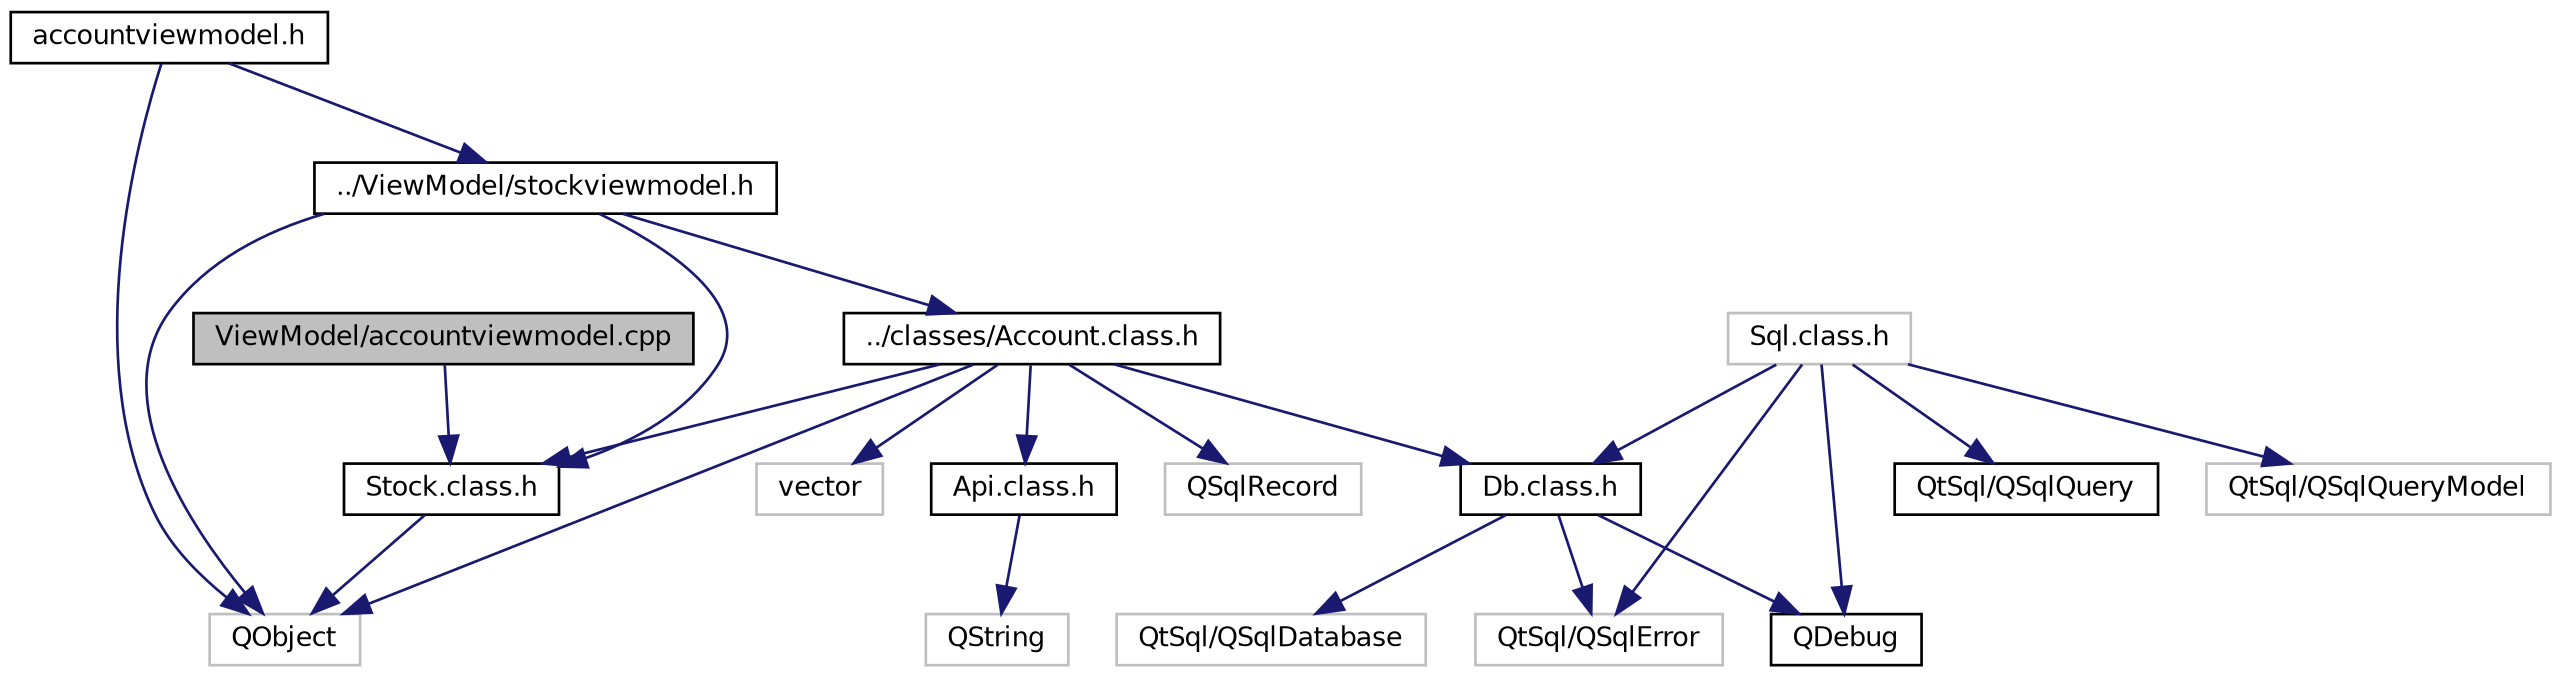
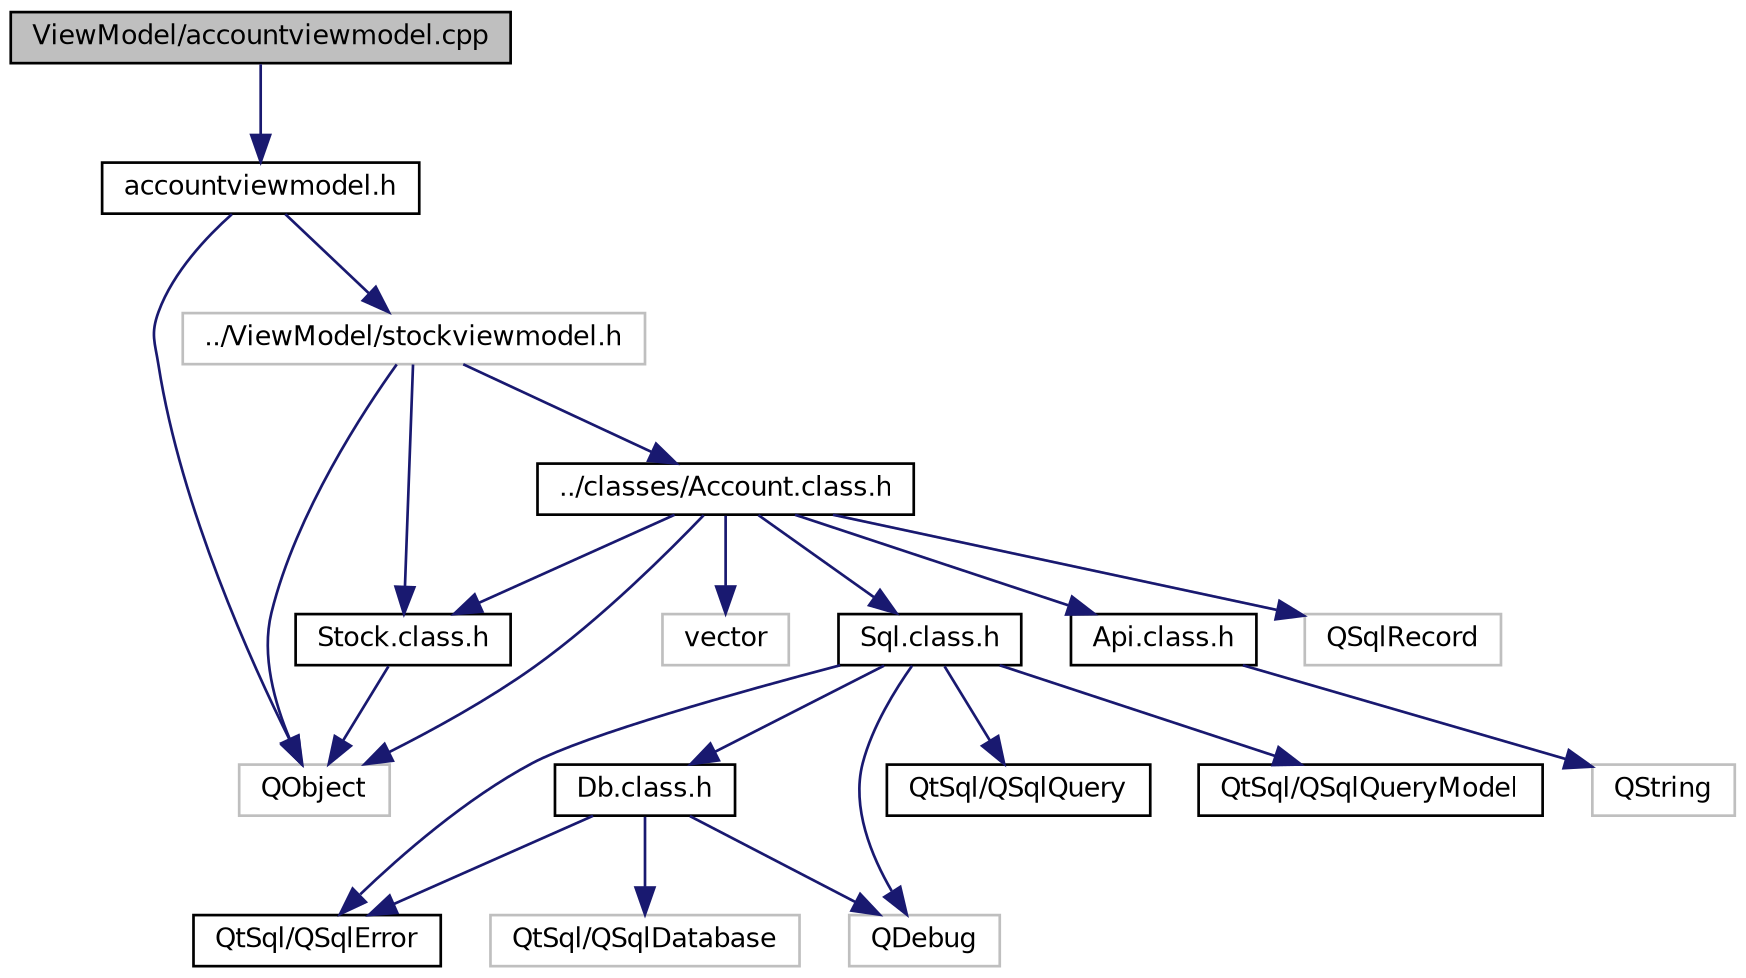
(546, 188) -> (414, 339)
(1819, 339) -> (930, 640)
(447, 400) -> (261, 99)
(1278, 410) -> (816, 556)
(2378, 489) -> (1371, 790)
(1599, 640) -> (317, 941)
(1846, 640) -> (924, 941)
